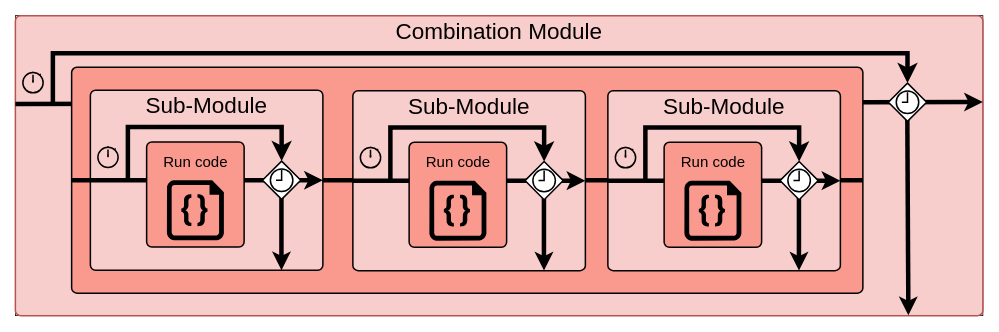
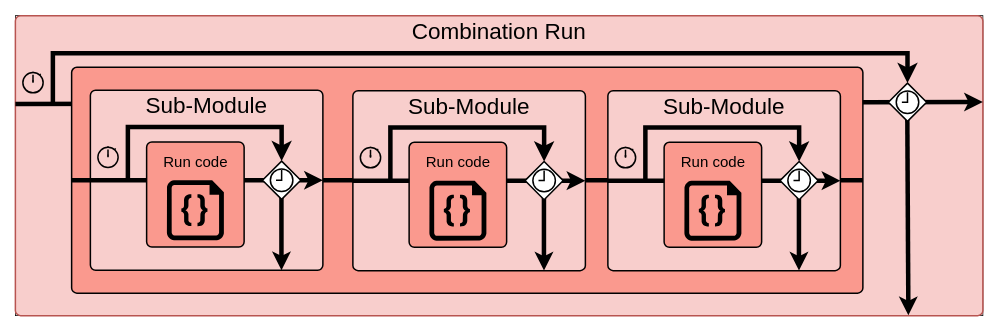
(499, 30) -> (499, 30)
